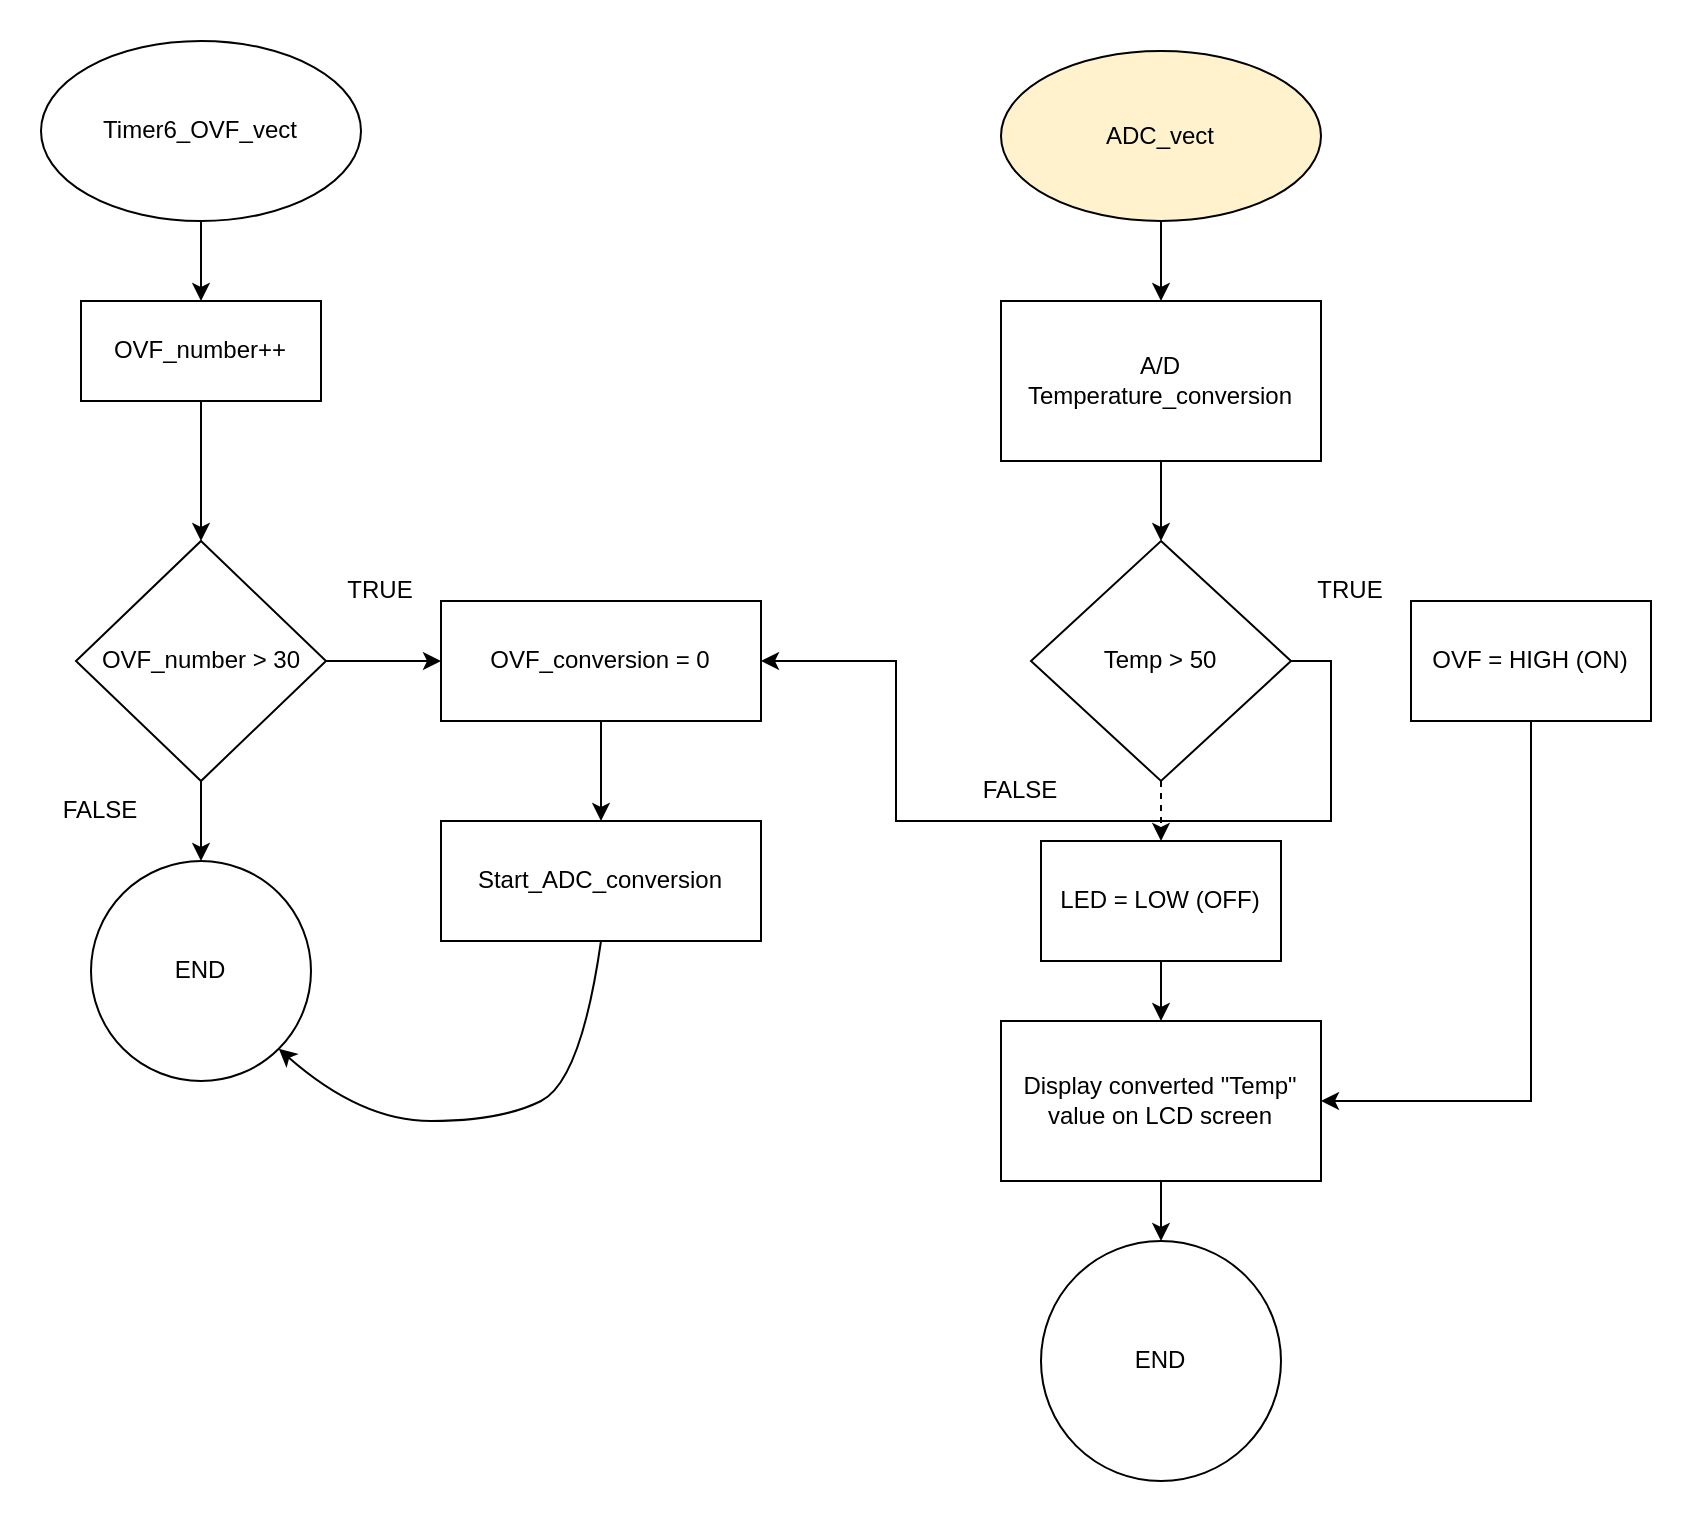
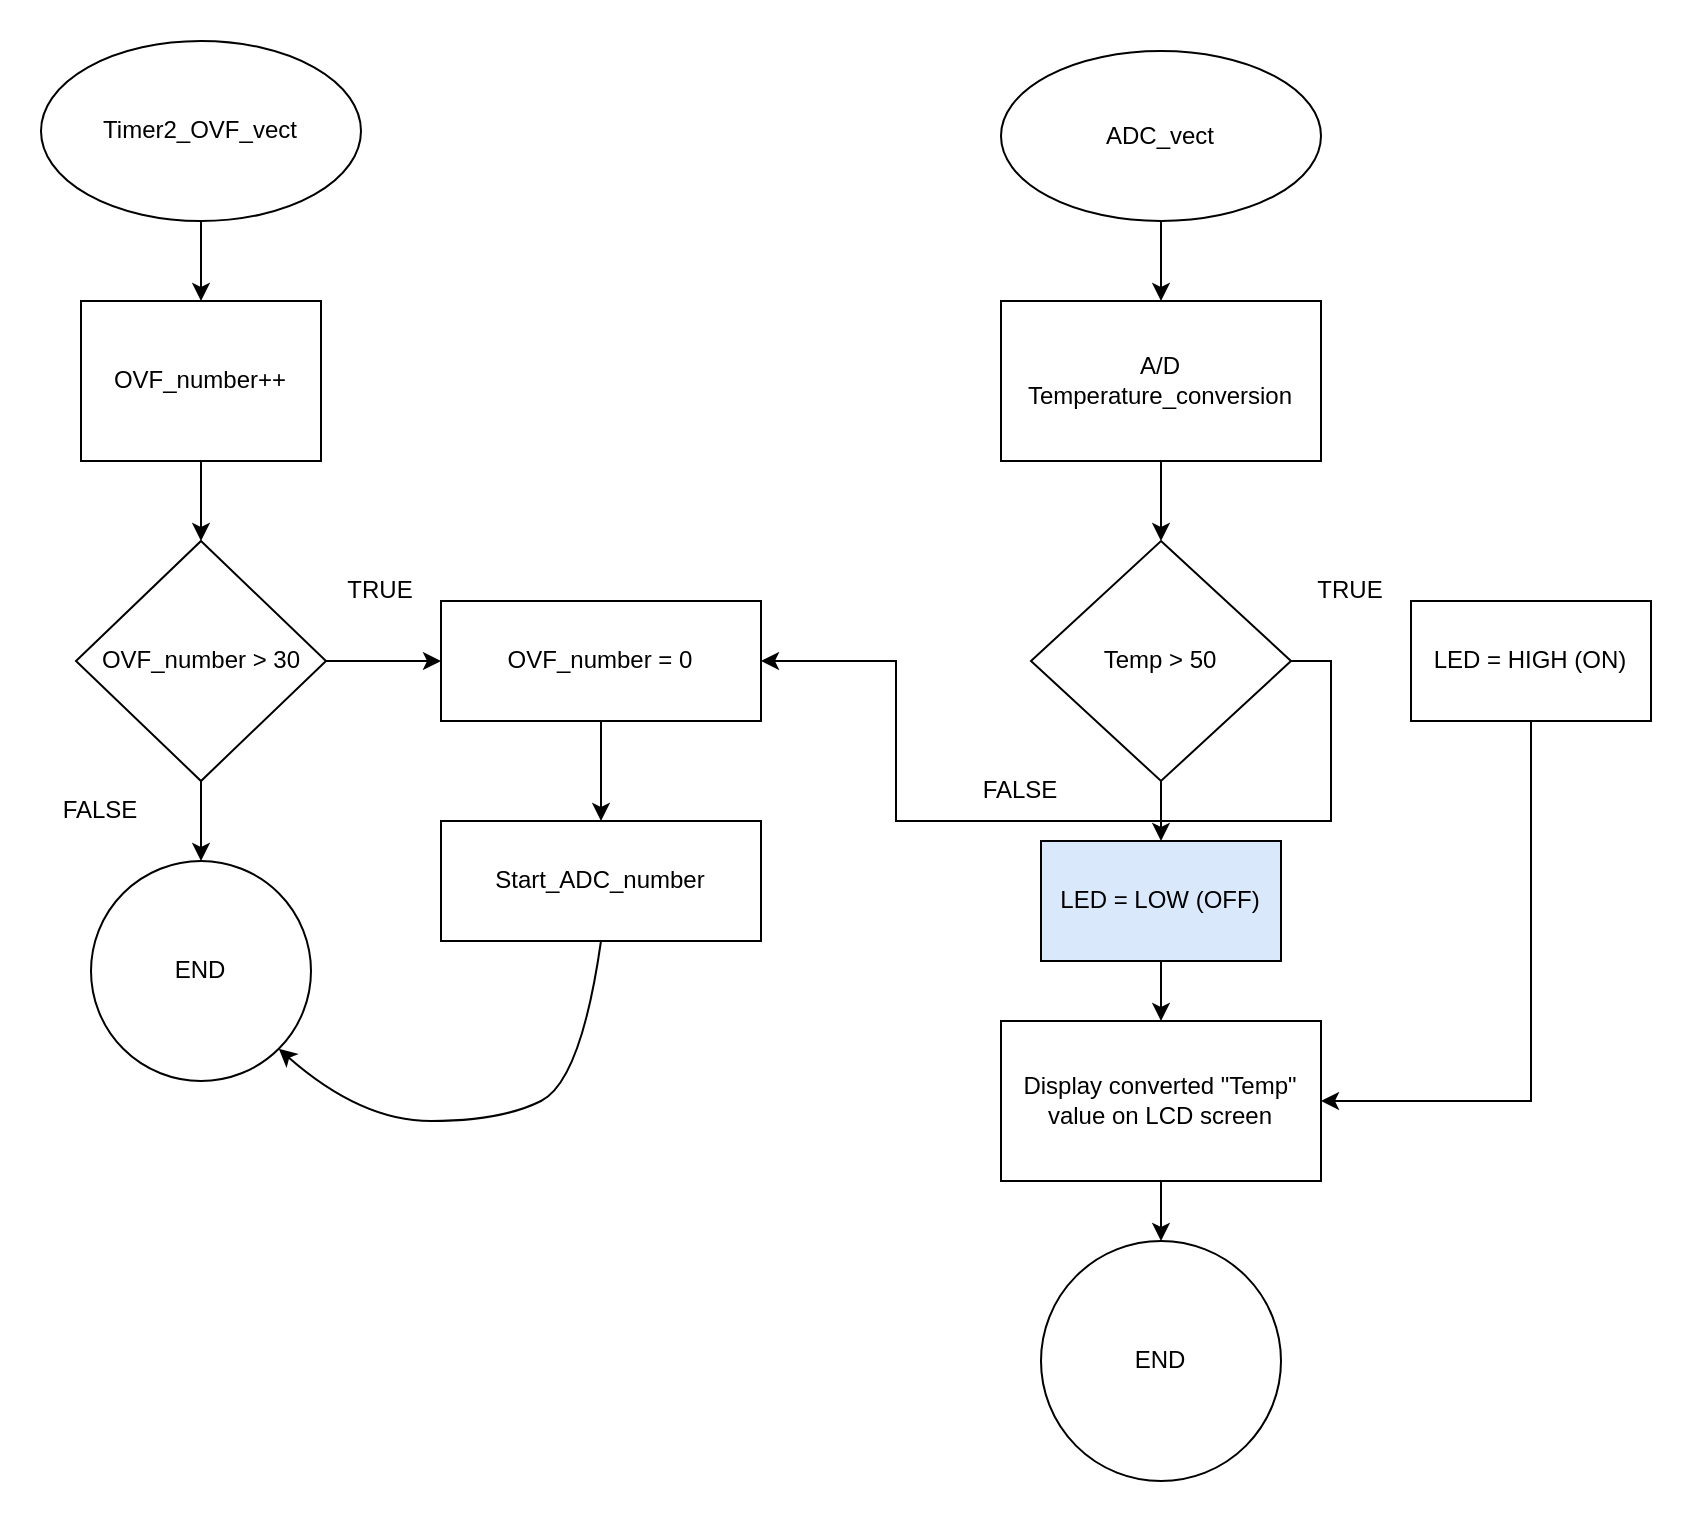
(201, 131) -> (201, 131)
(1161, 136) -> (1161, 136)
(201, 351) -> (201, 381)
(601, 661) -> (601, 661)
(1531, 661) -> (1531, 661)
(1161, 806) -> (1161, 806)
(601, 881) -> (601, 881)
(1161, 901) -> (1161, 901)
